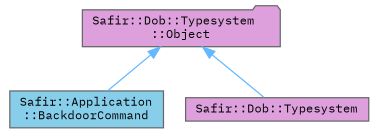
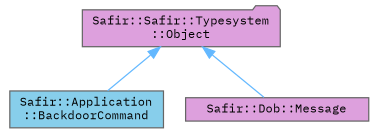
(181, 28) -> (181, 28)
(277, 109) -> (277, 109)
